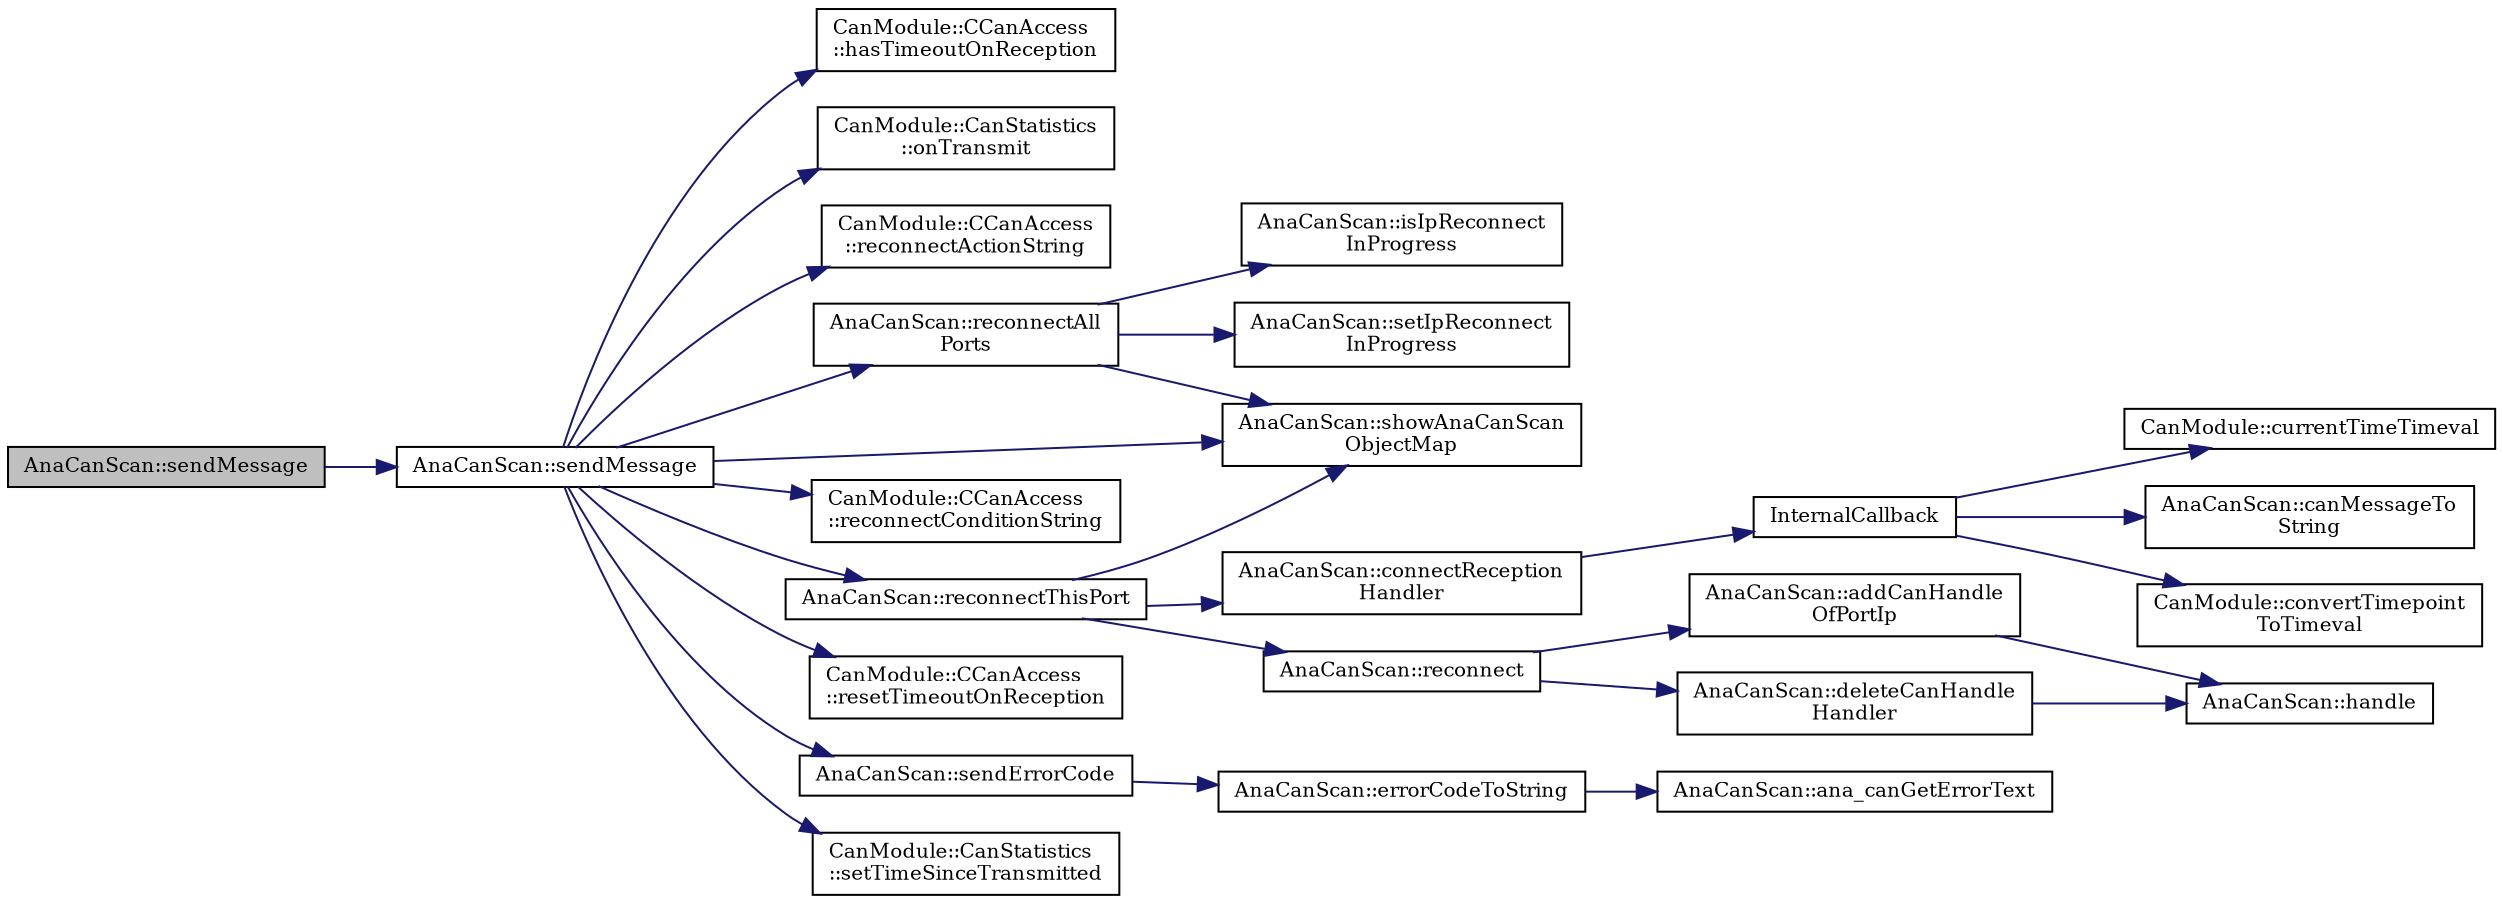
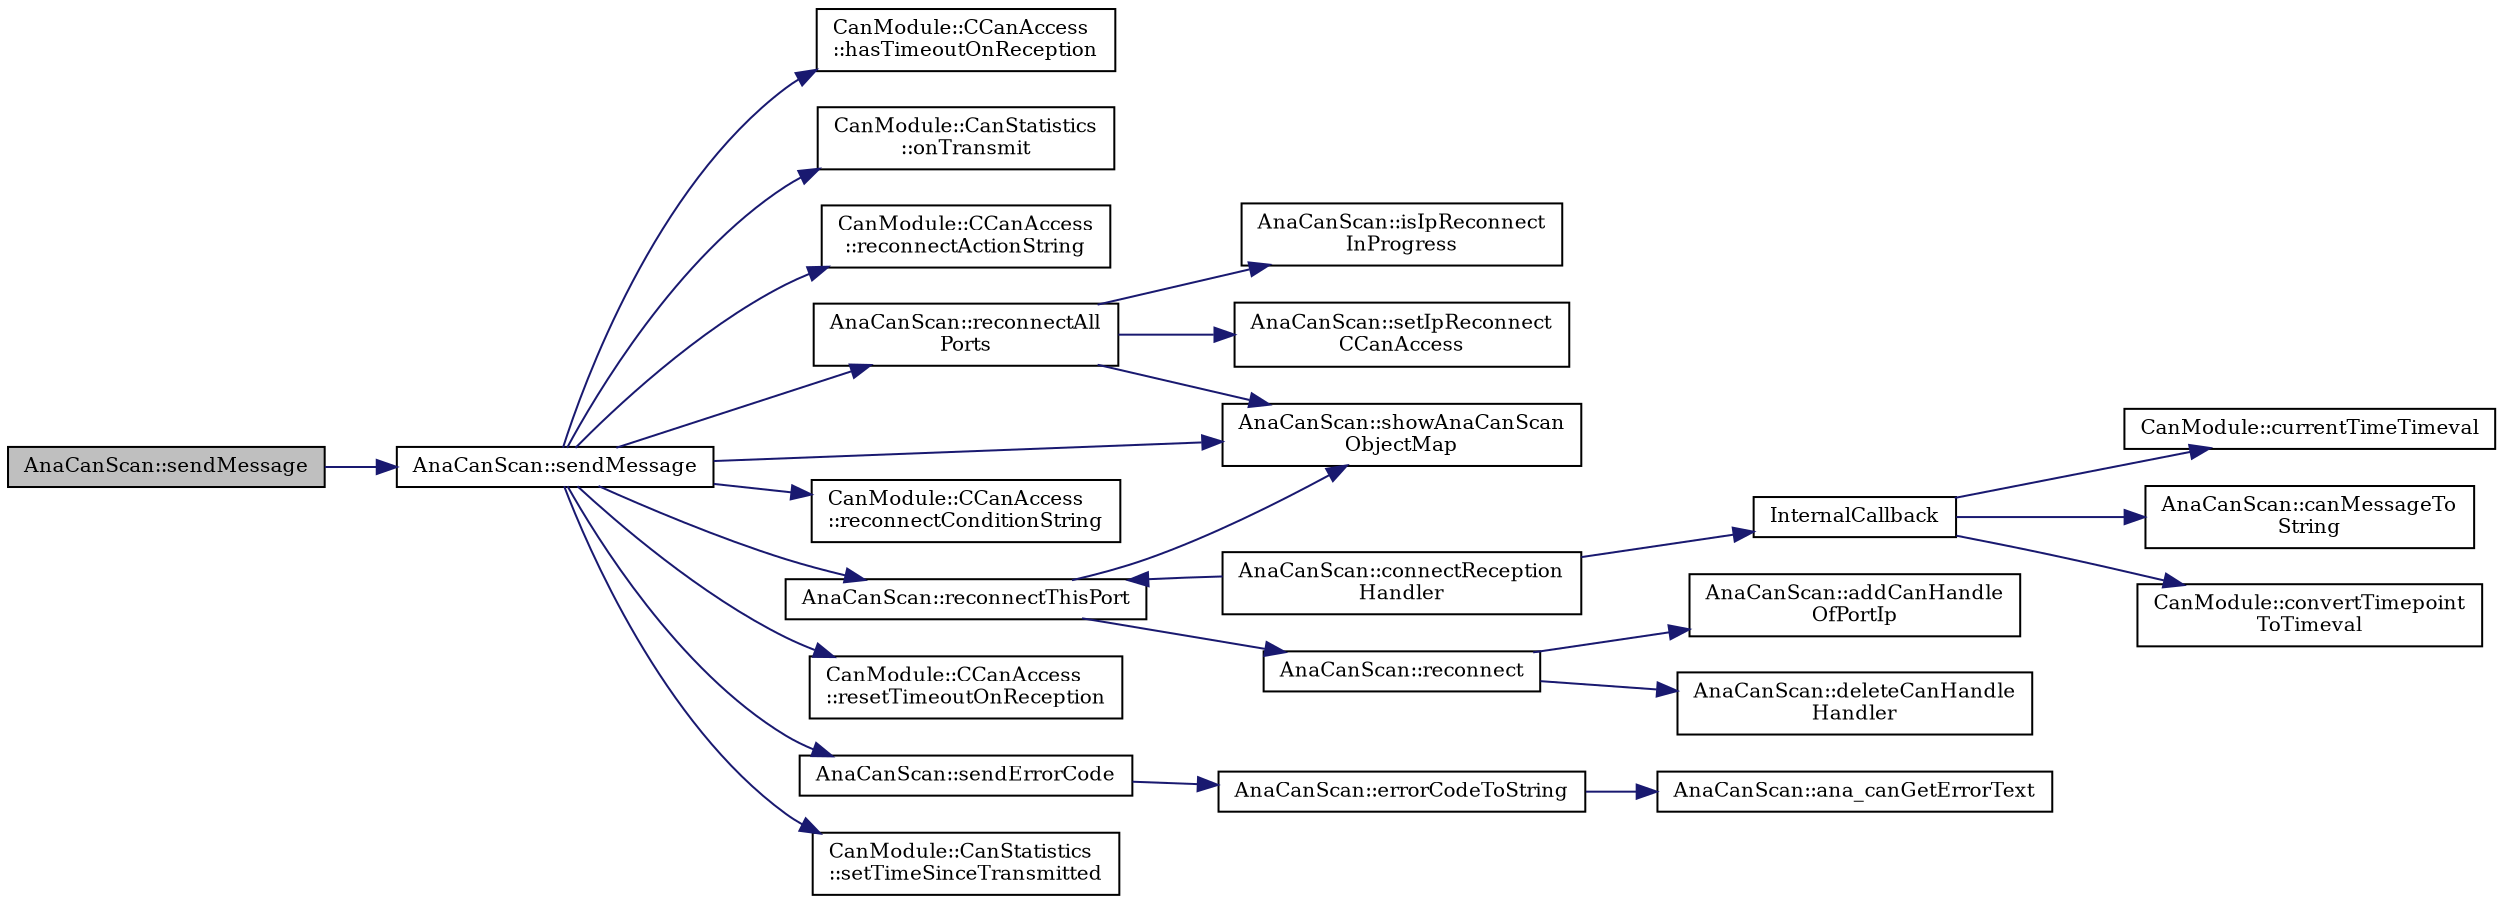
(1402, 335) -> (1402, 335)
(1174, 605) -> (1186, 578)
(2310, 703) -> none
